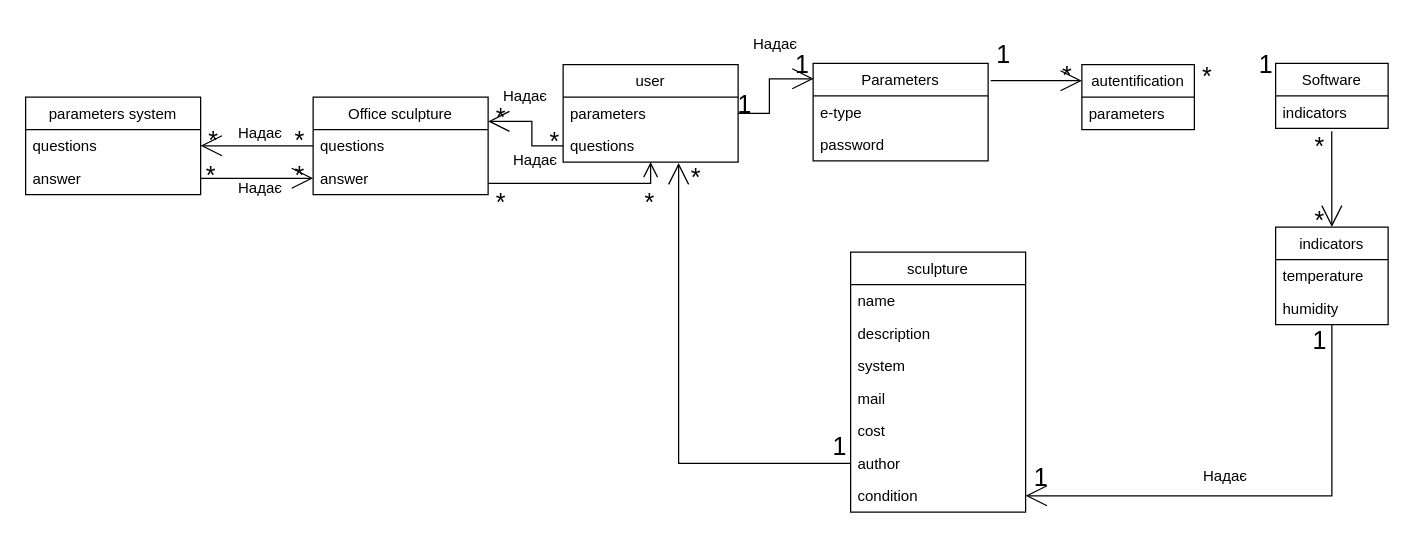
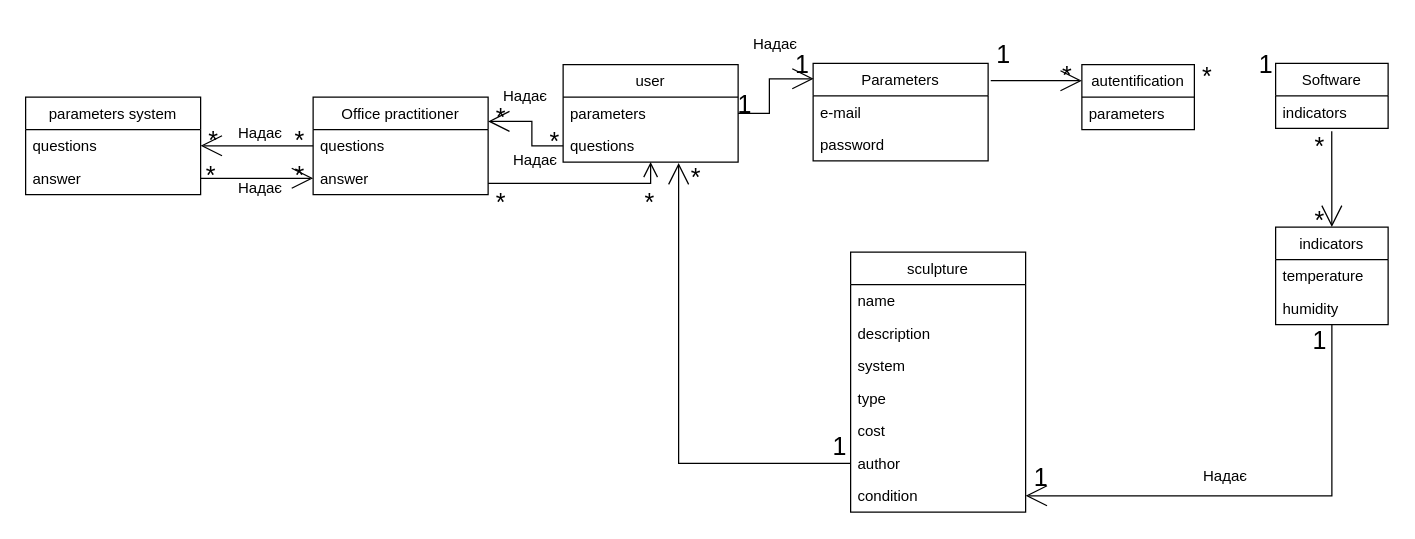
(845, 113) -> (841, 113)
(400, 114) -> (400, 114)
(870, 399) -> (874, 399)
